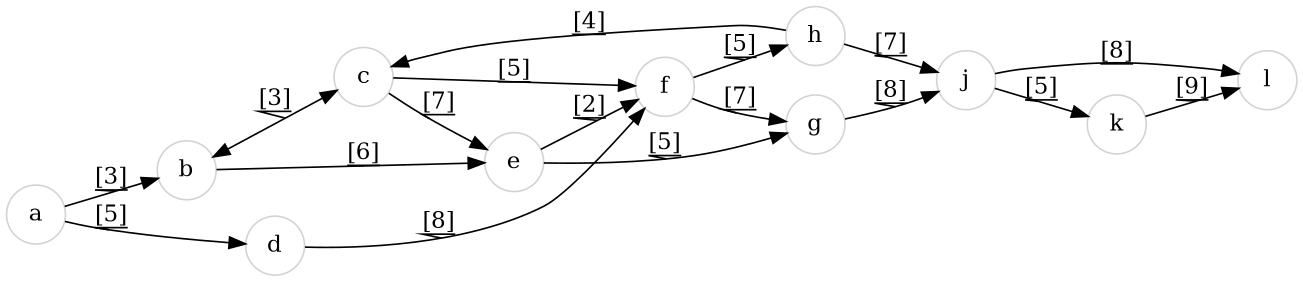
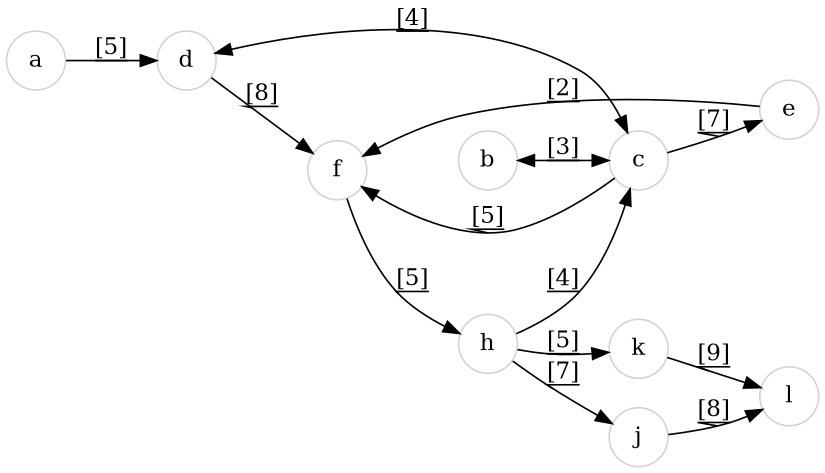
none -> (440, 31)
(1033, 100) -> (555, 354)
(815, 124) -> none
(342, 166) -> none
(103, 195) -> none
